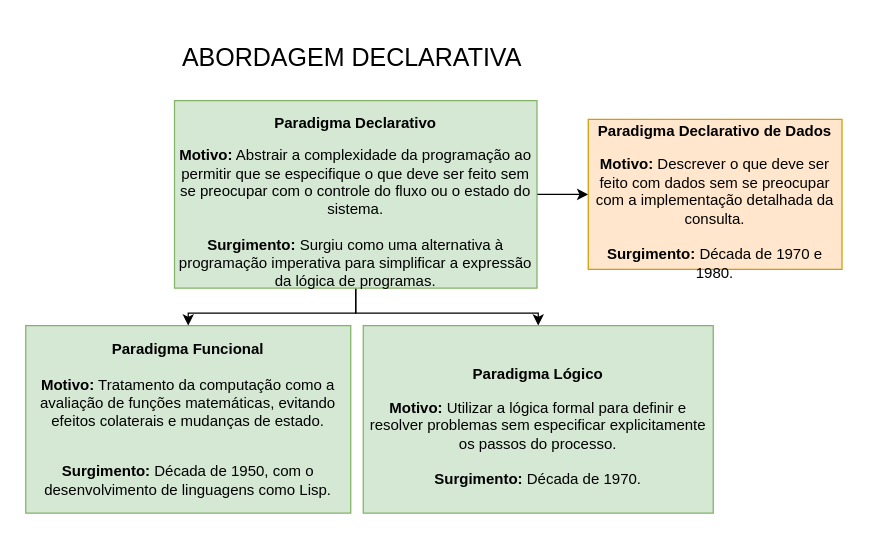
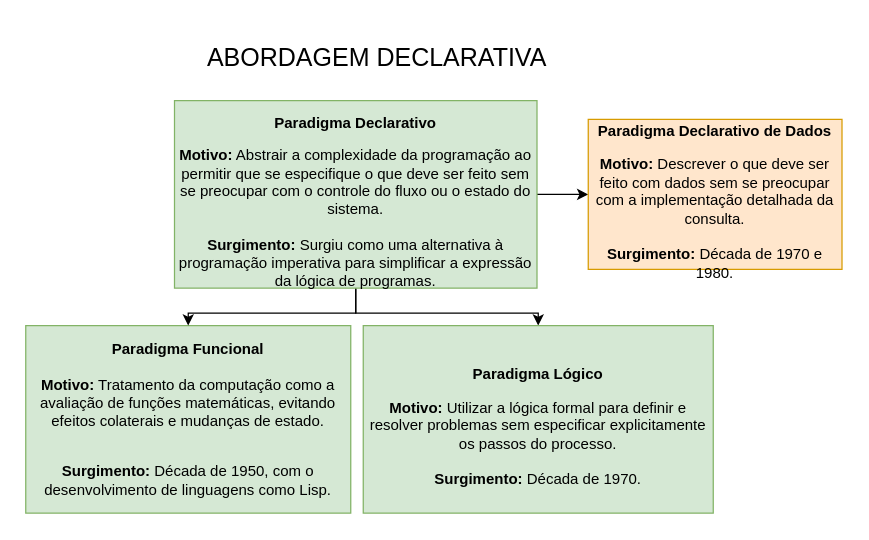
(356, 57) -> (381, 57)
